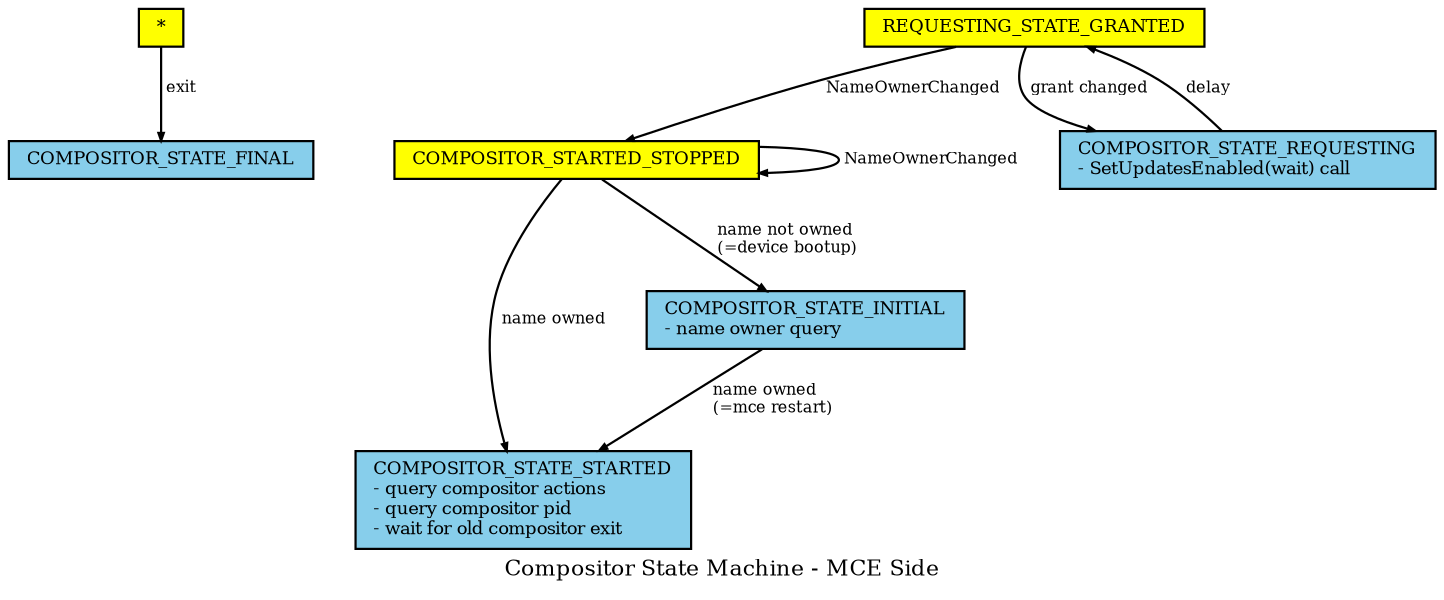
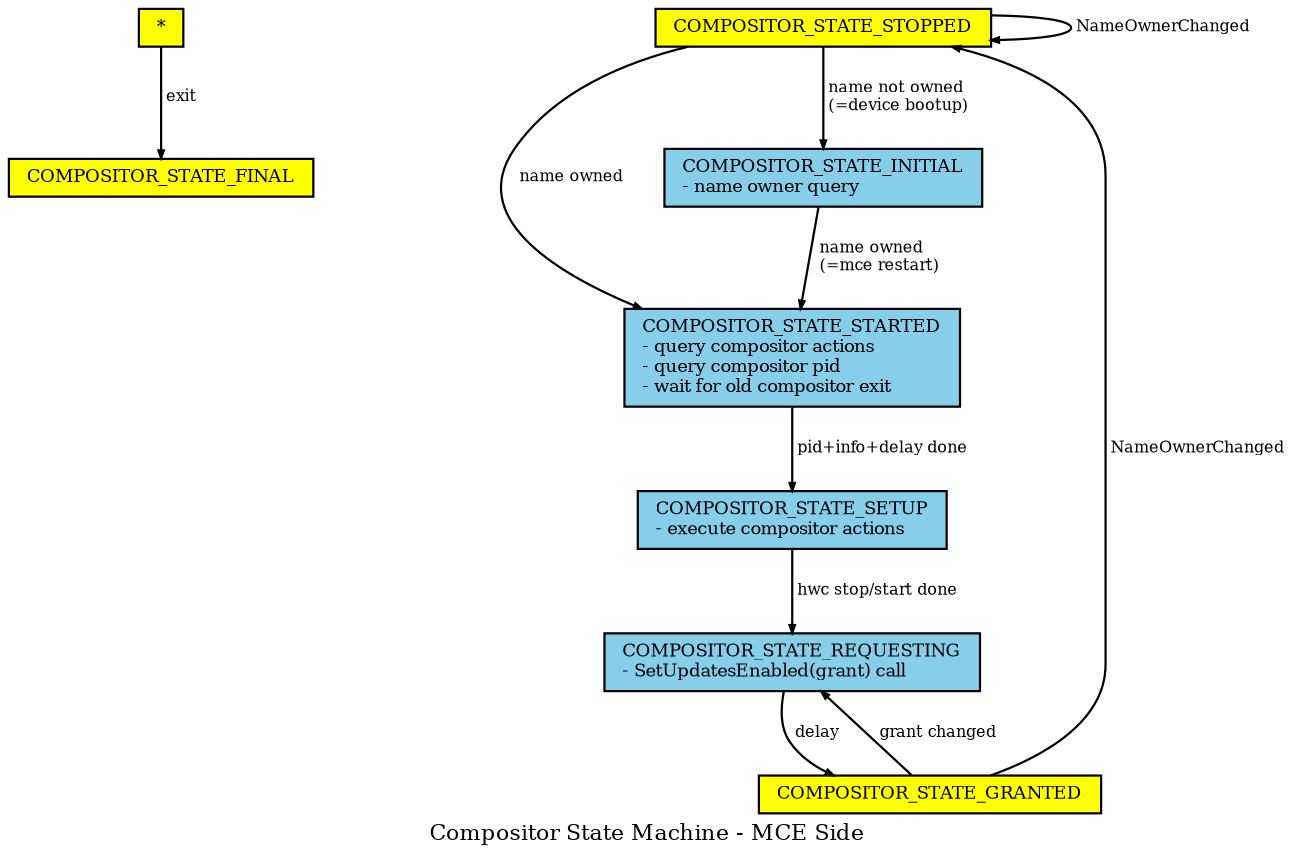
(1034, 28) -> (930, 794)
(161, 160) -> (161, 178)
(577, 160) -> (823, 28)
(1248, 160) -> (792, 662)
none -> (792, 520)
